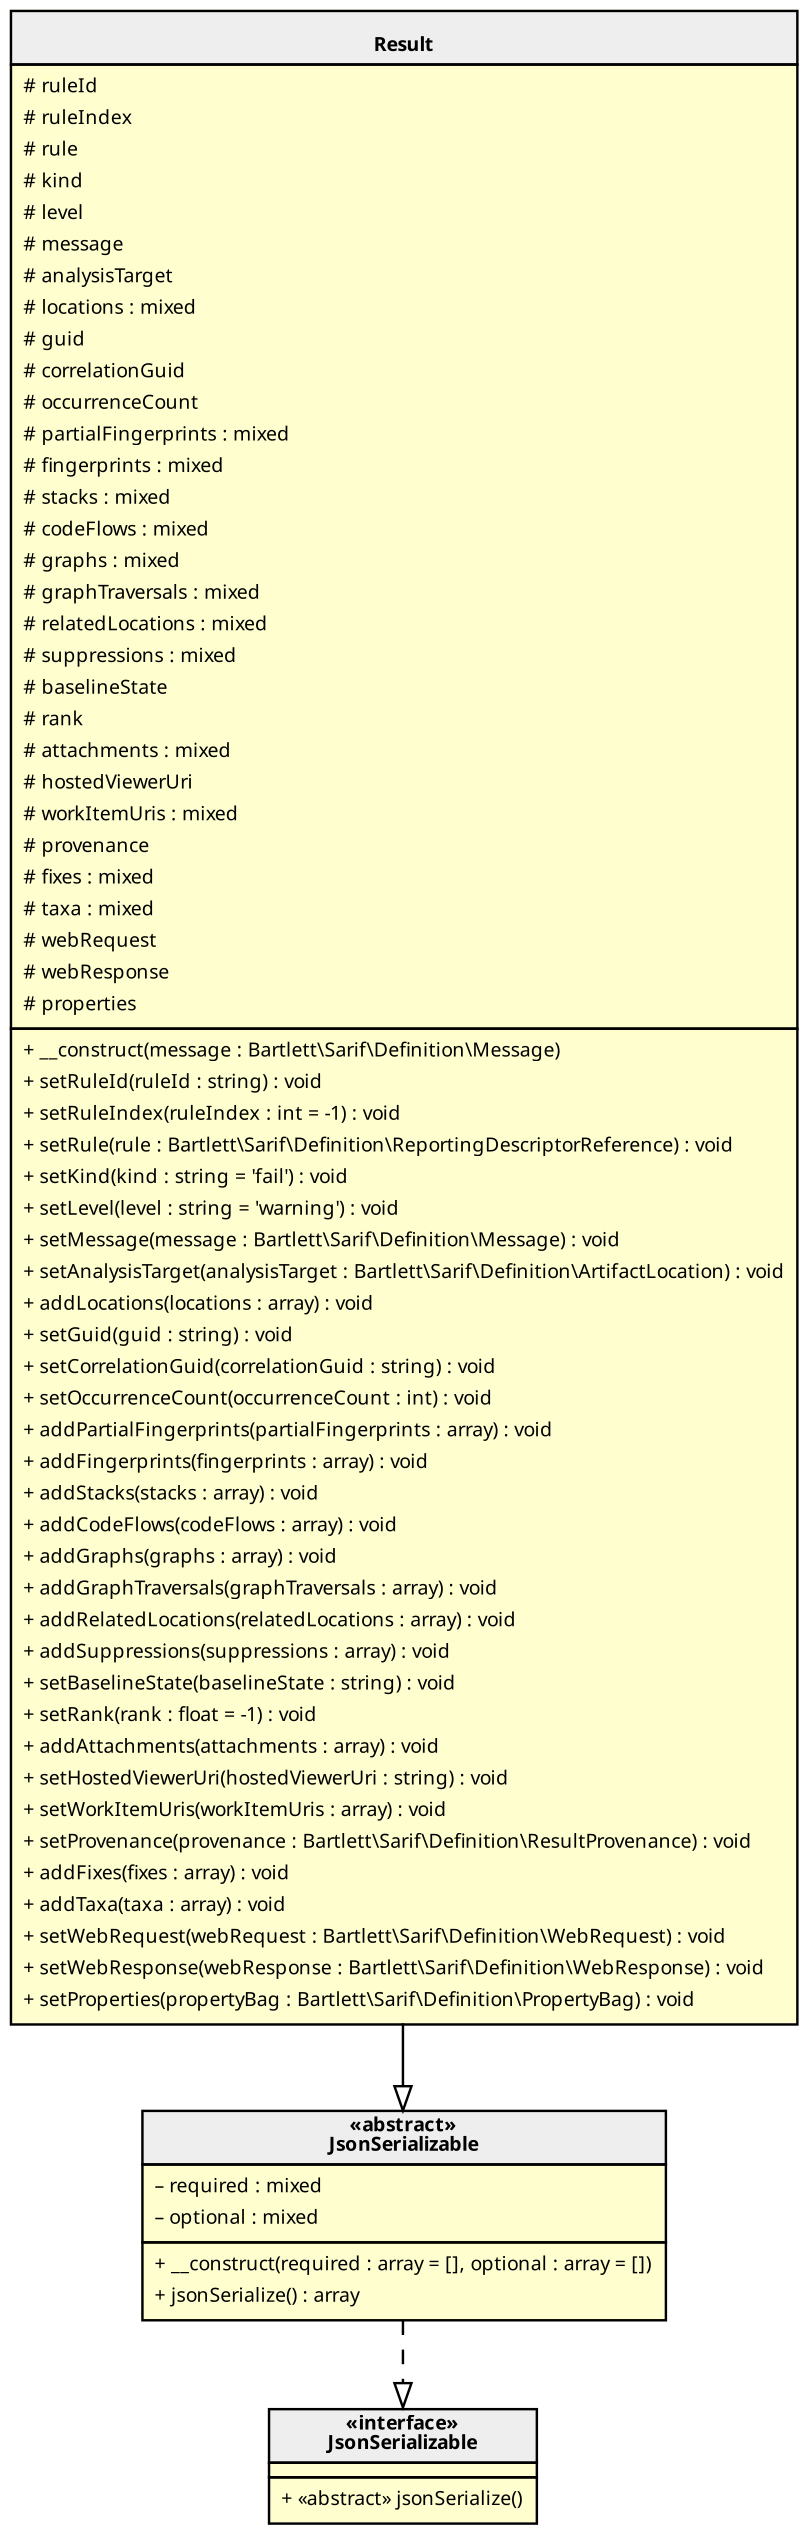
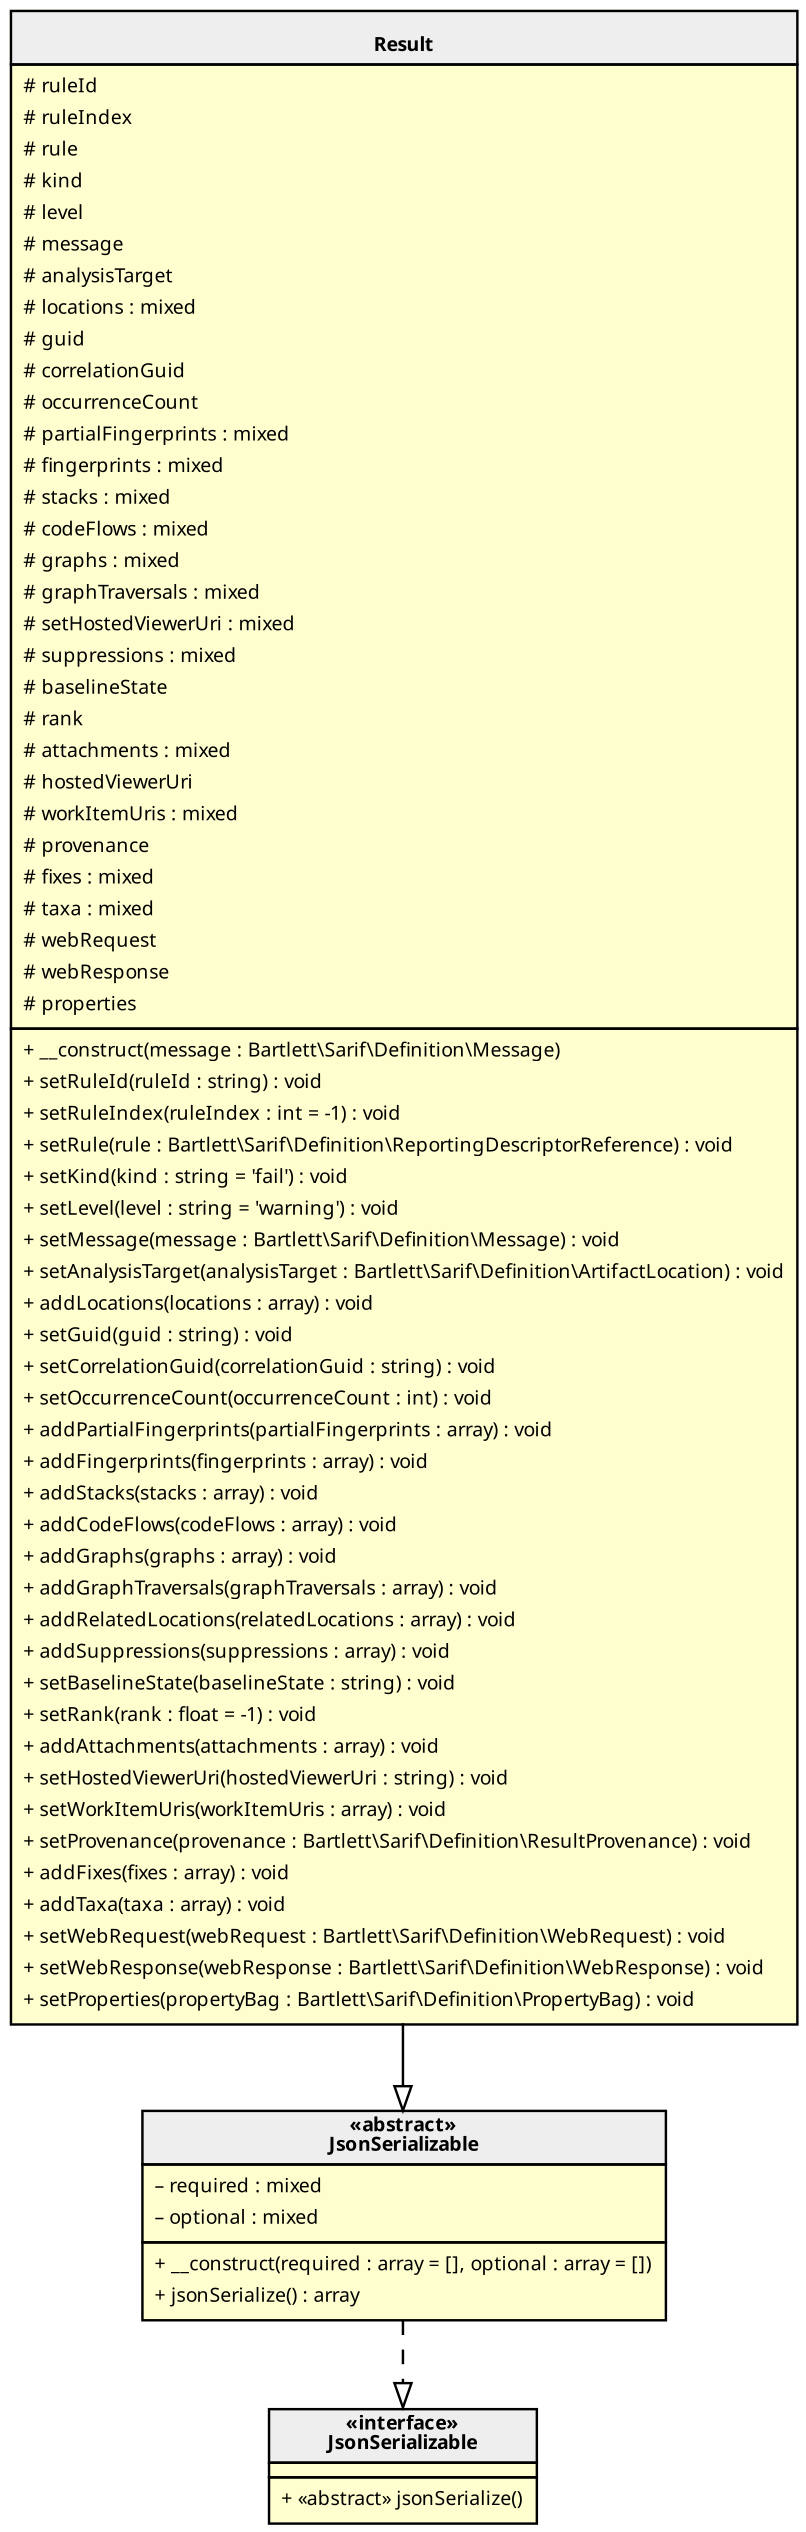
(146, 625) -> (159, 625)
